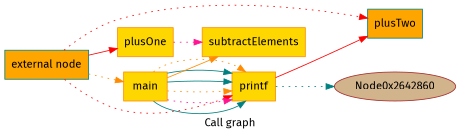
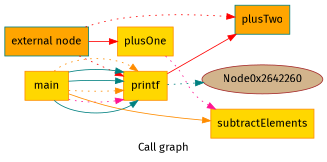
(102, 77) -> none
(395, 86) -> (262, 79)
